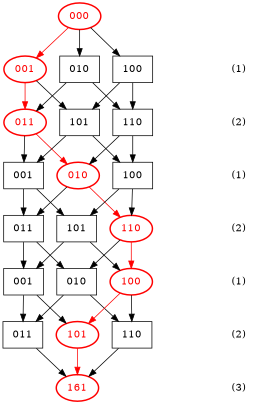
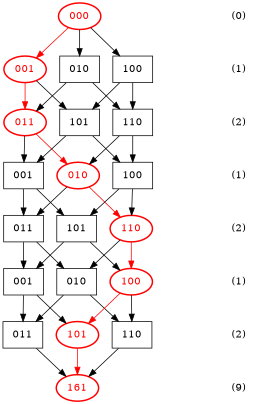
none -> (239, 16)
(239, 388) -> (239, 388)
